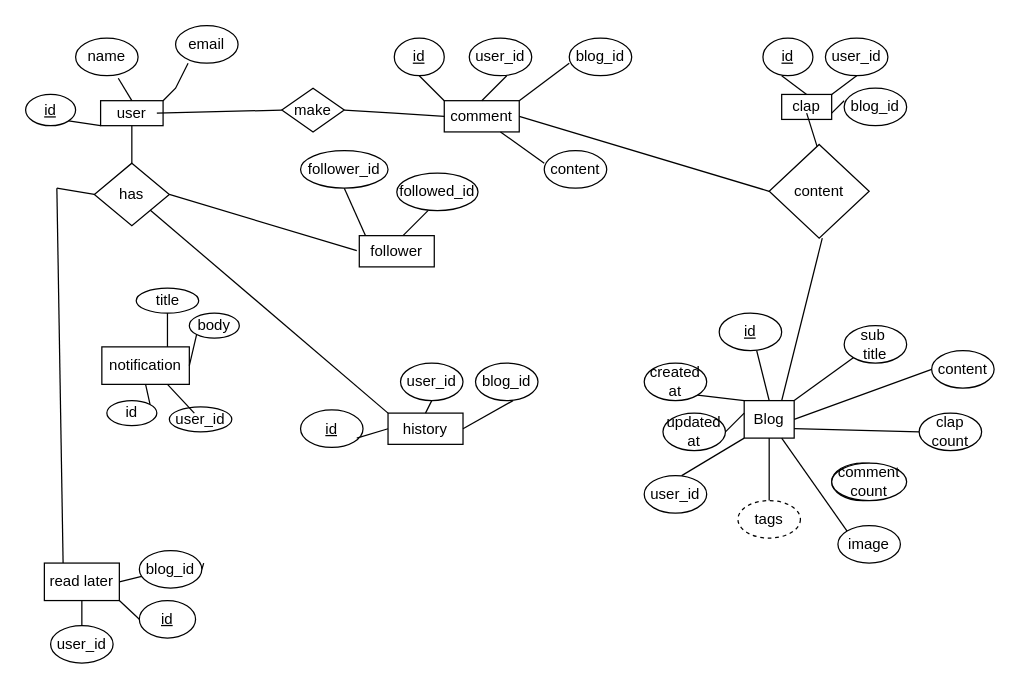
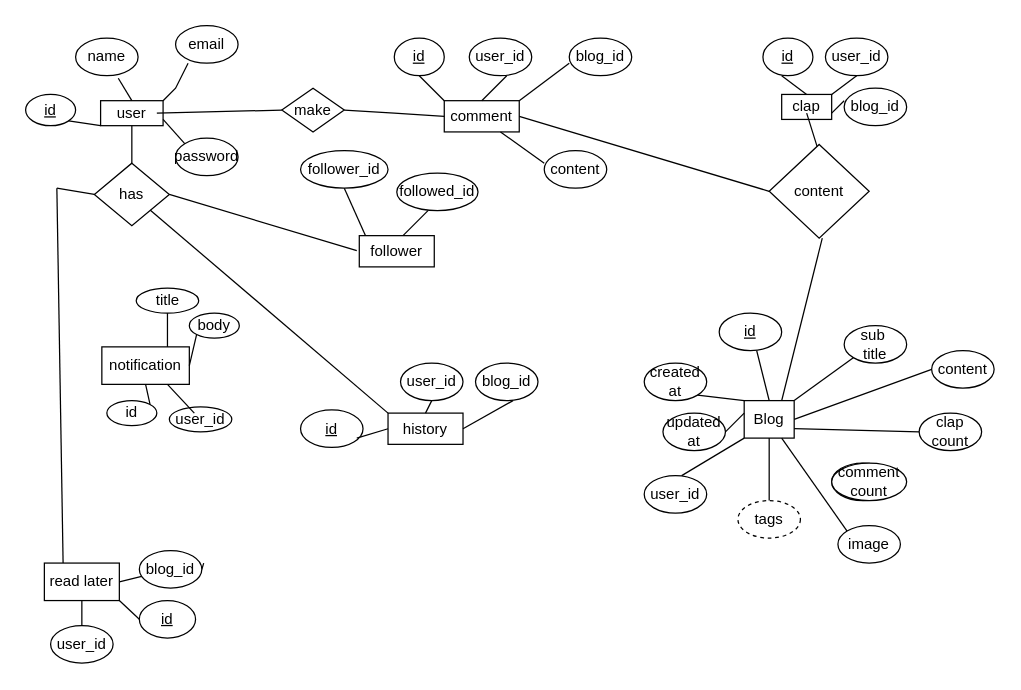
none -> (174, 131)
none -> (207, 157)
